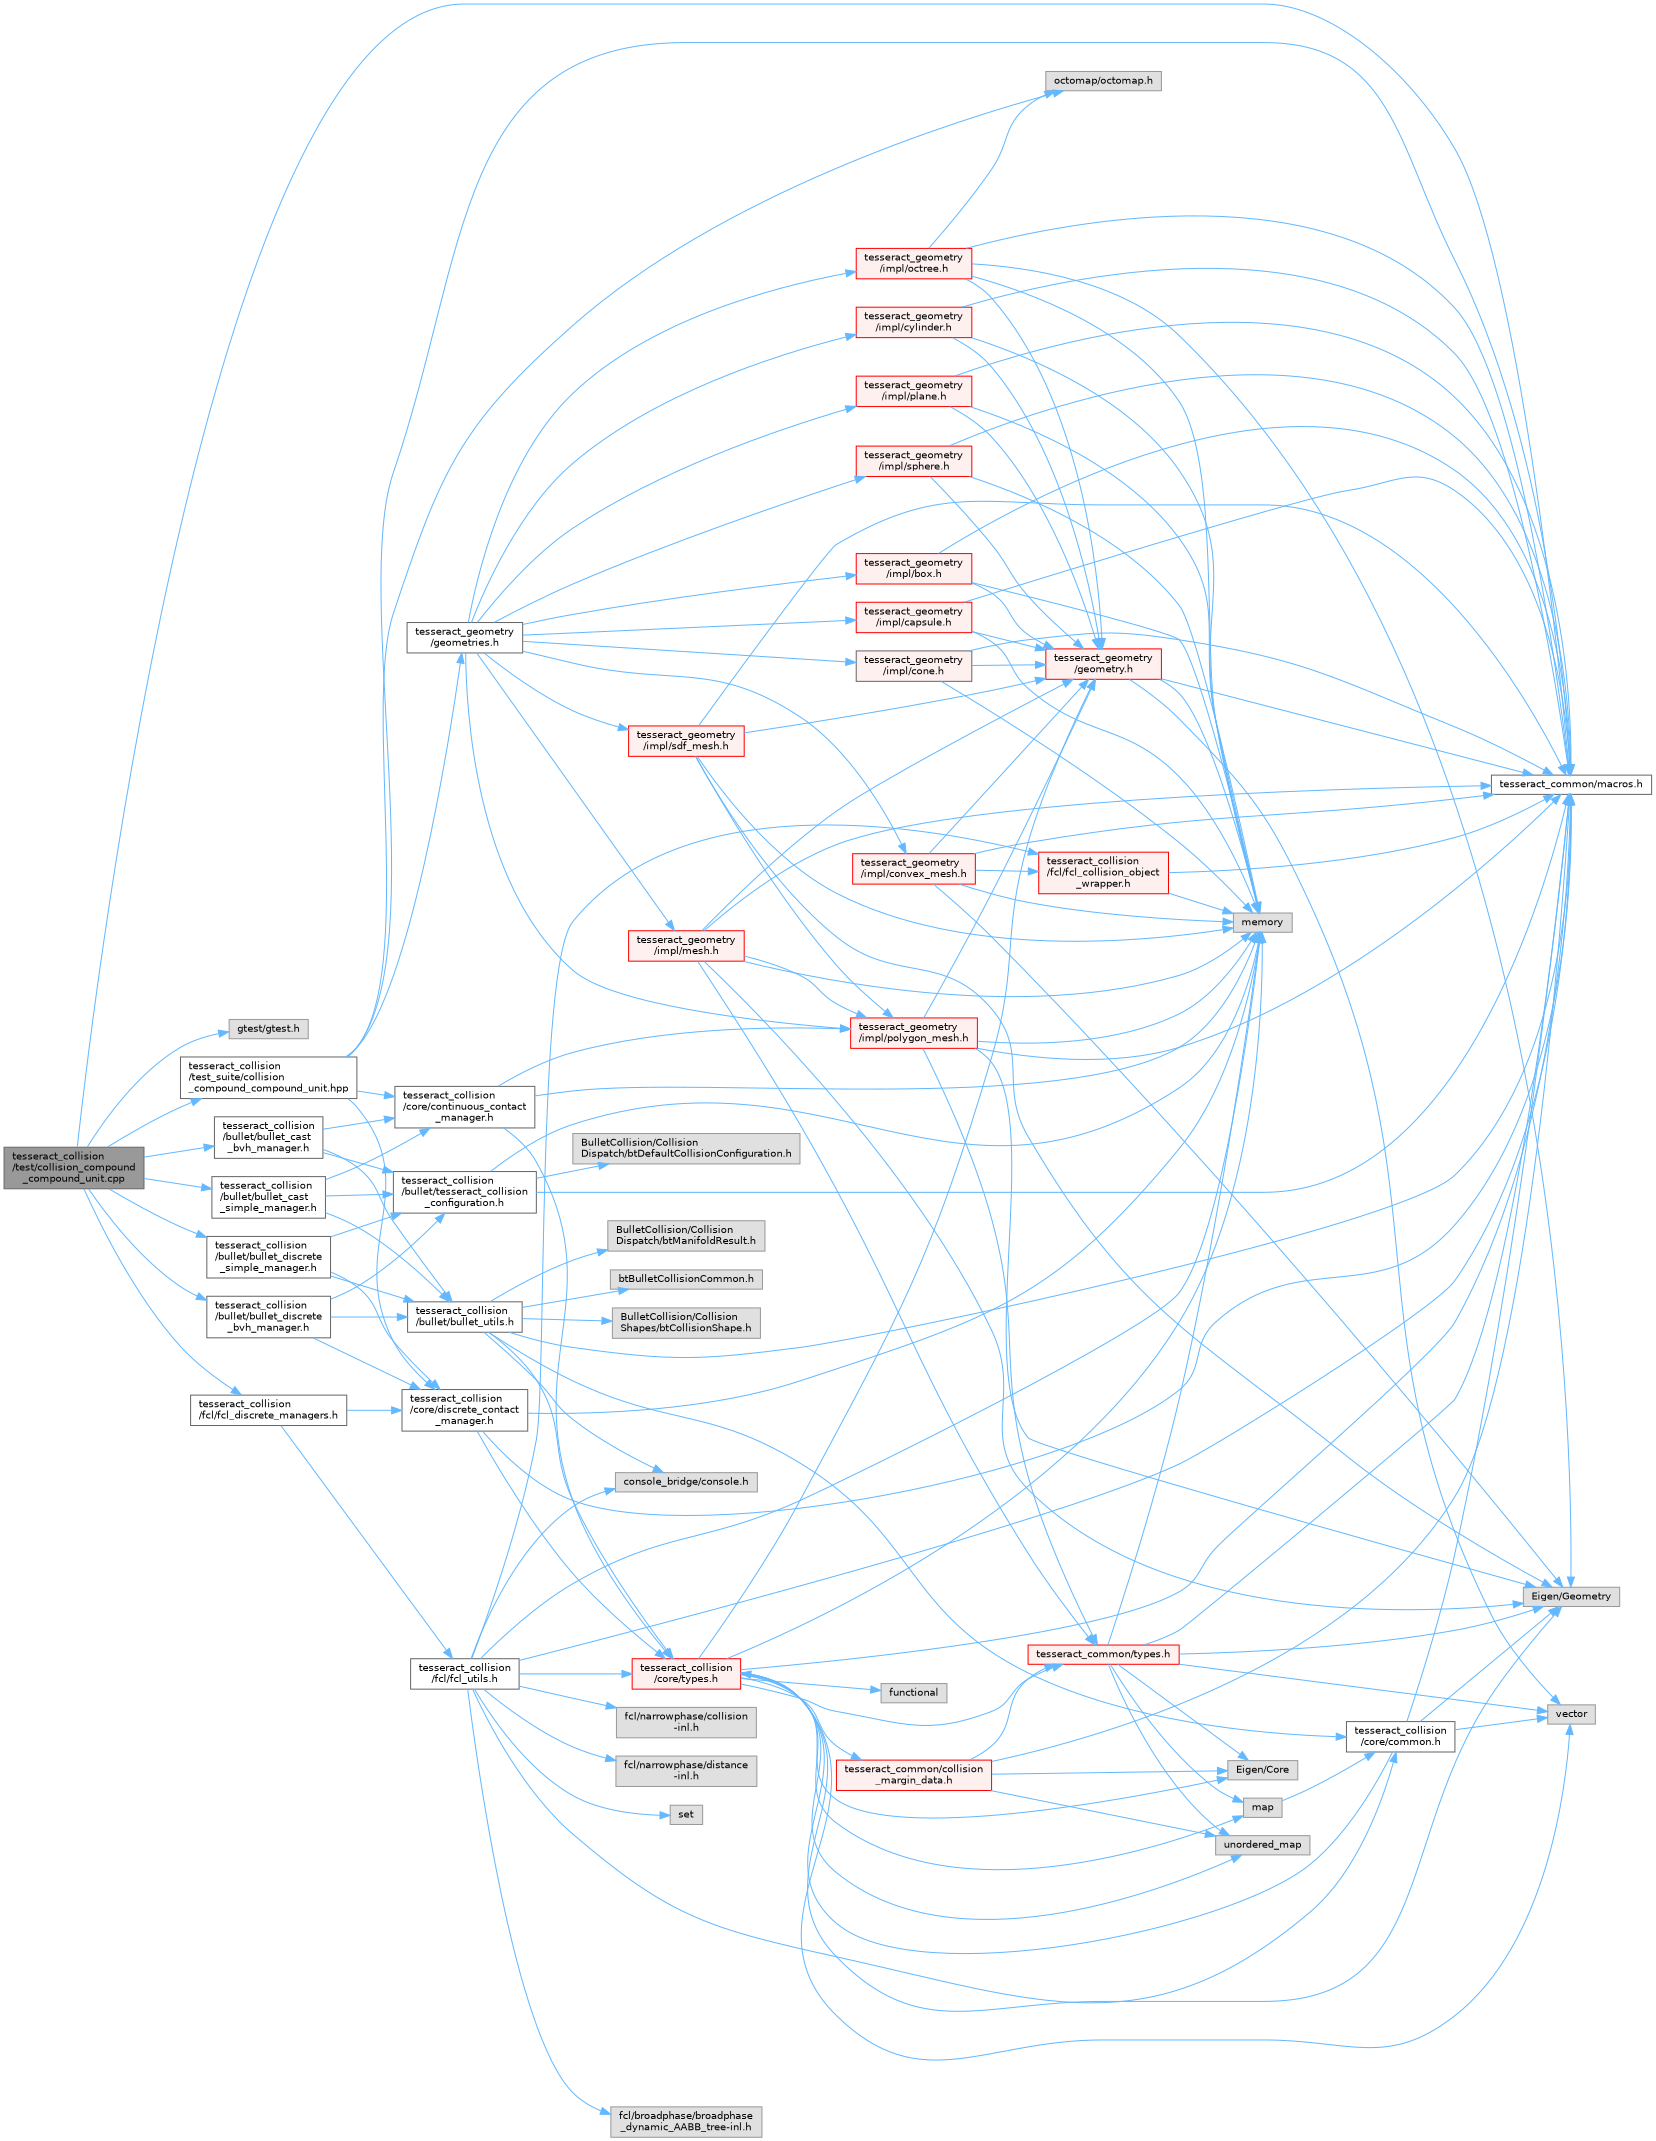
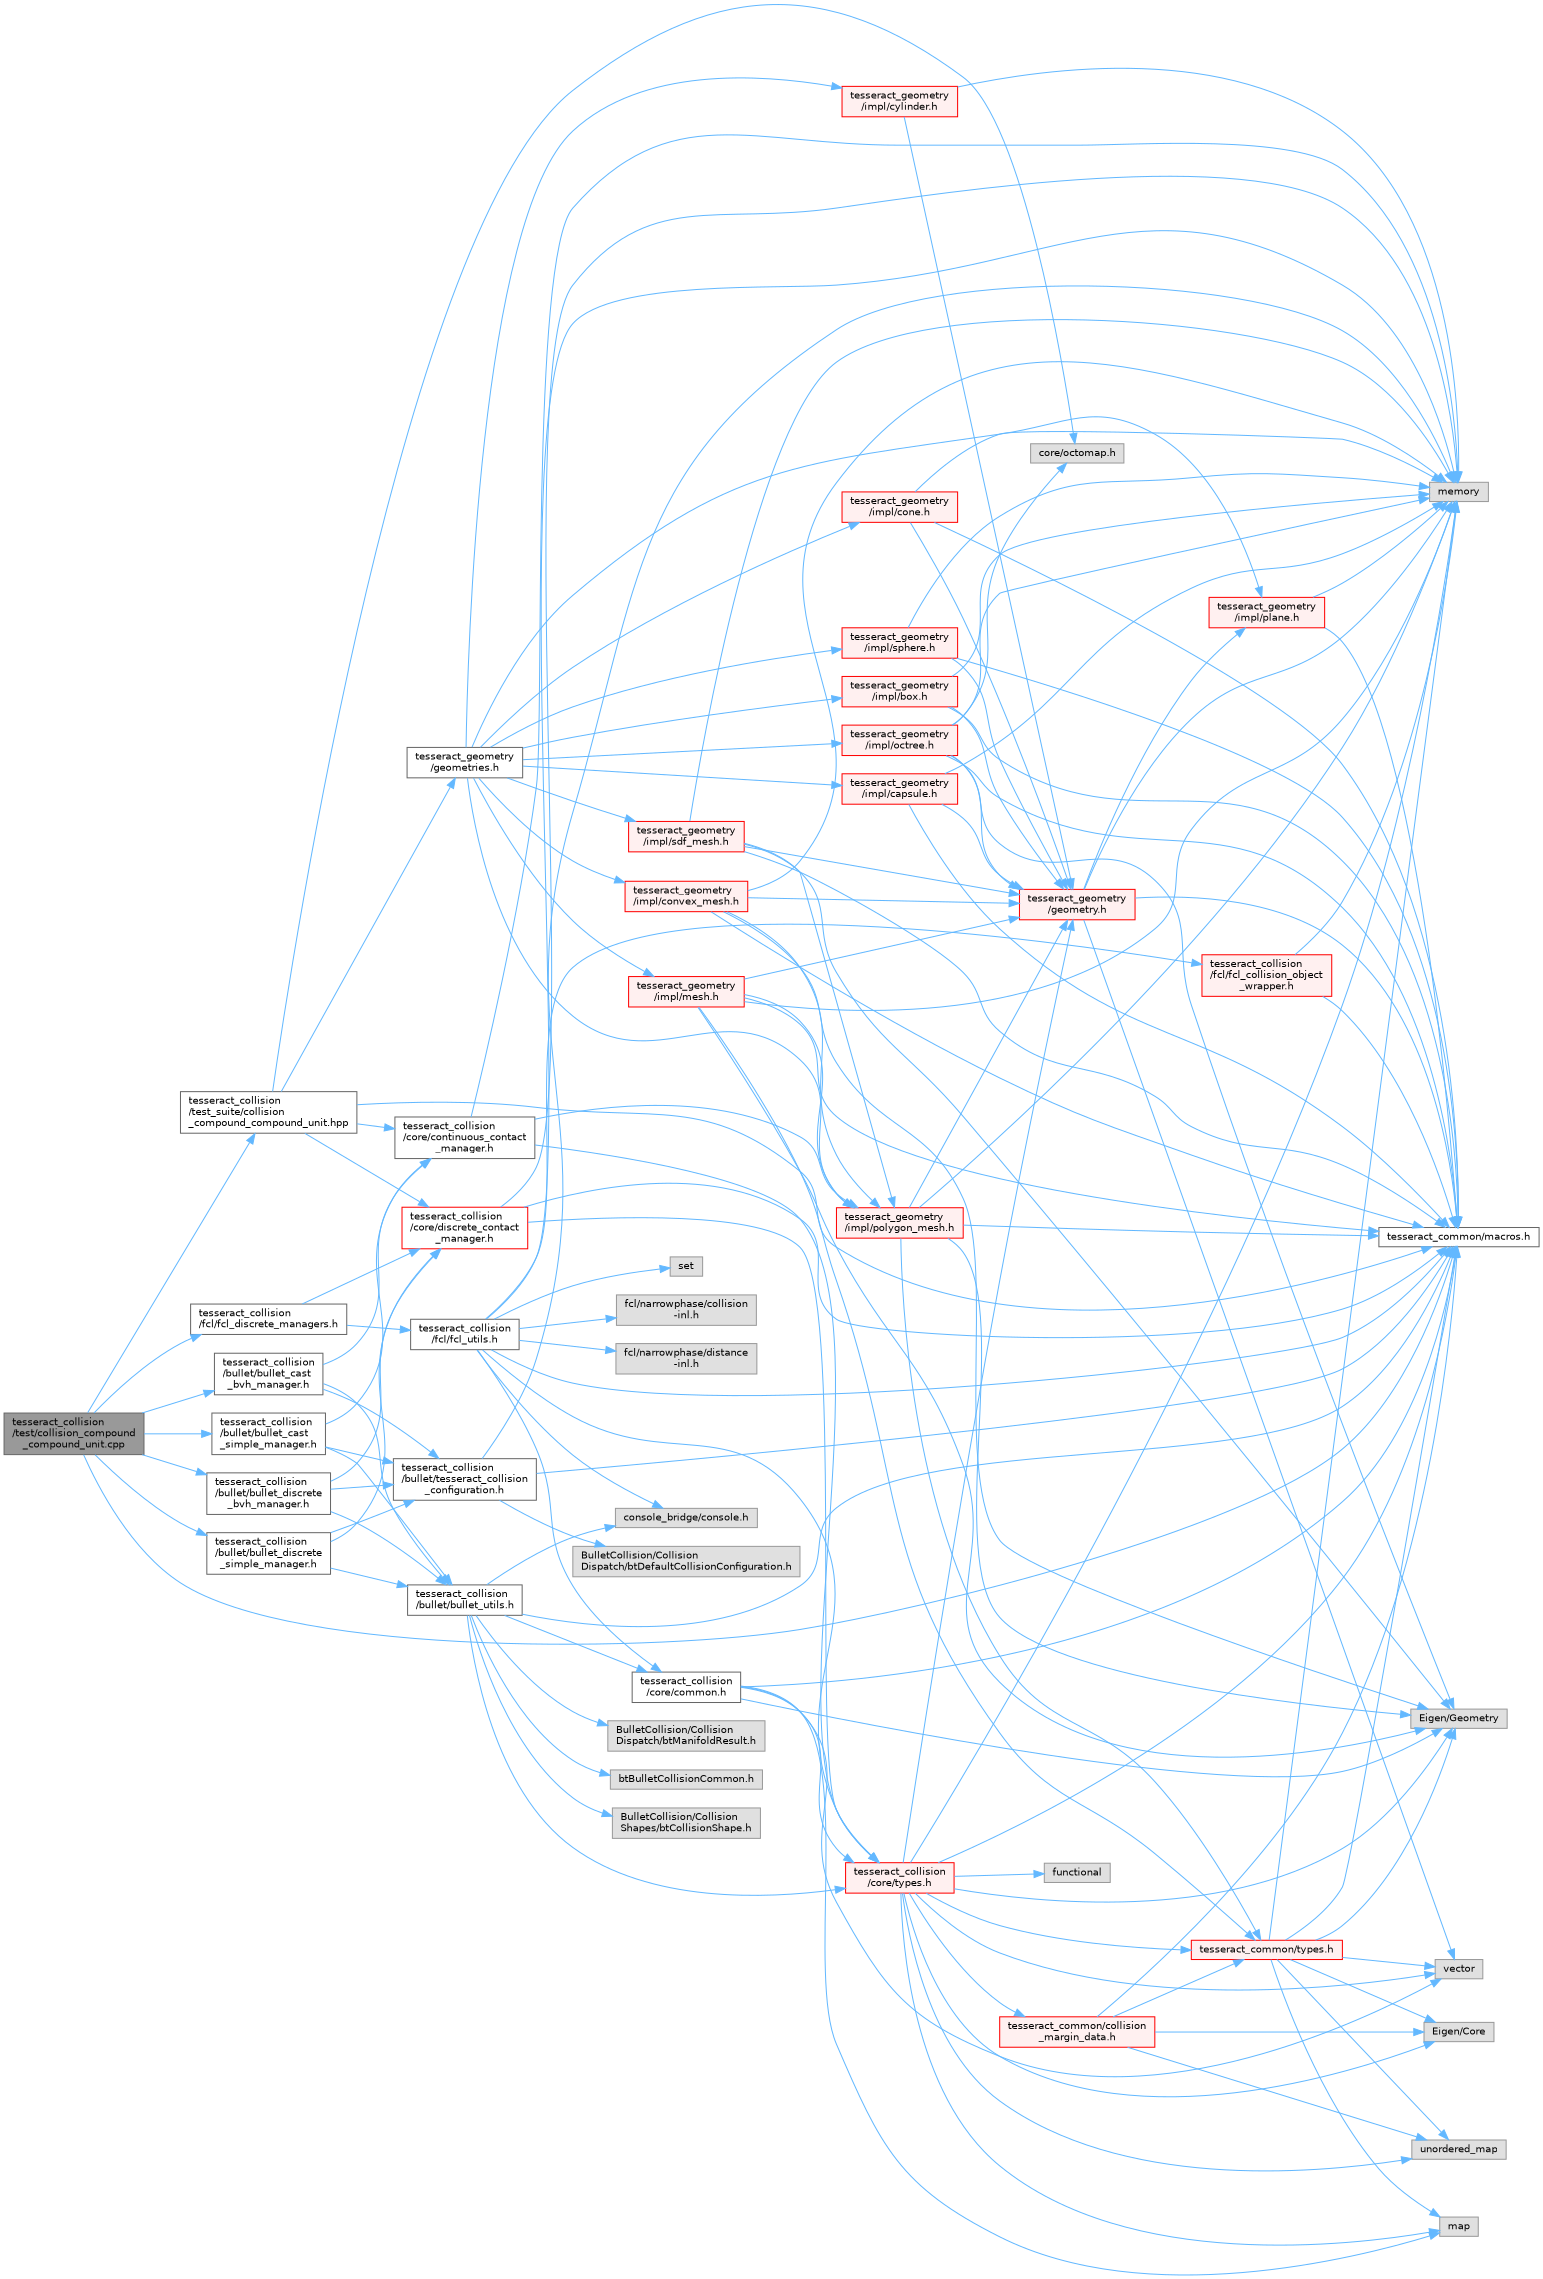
(1104, 81) -> (1077, 453)
(1420, 327) -> none
(1046, 516) -> (1146, 752)
(914, 666) -> (900, 507)
(995, 871) -> (826, 1129)
(269, 1029) -> none
(465, 1410) -> (465, 1228)
(1325, 1781) -> (908, 2172)
(686, 2122) -> none
